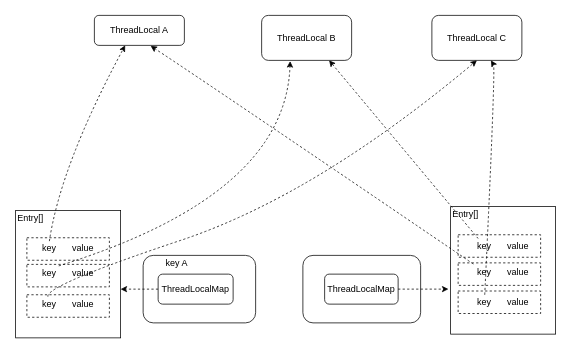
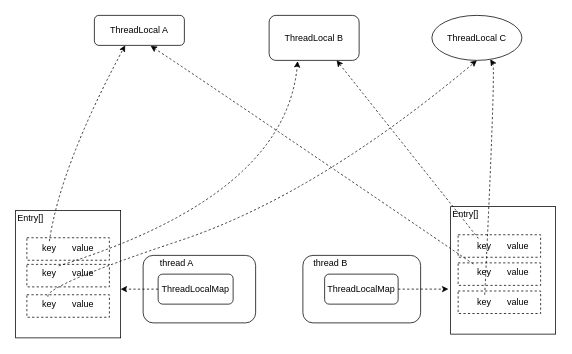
(306, 38) -> (314, 38)
(477, 38) -> (477, 38)
(177, 263) -> (177, 263)
none -> (330, 263)
